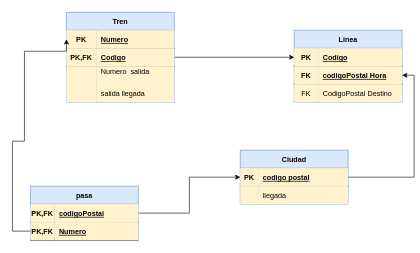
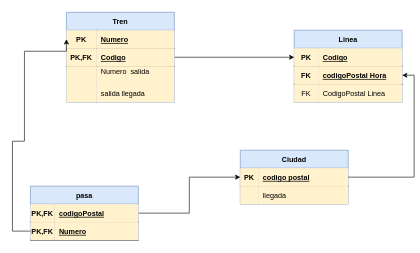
(359, 94) -> (355, 94)
